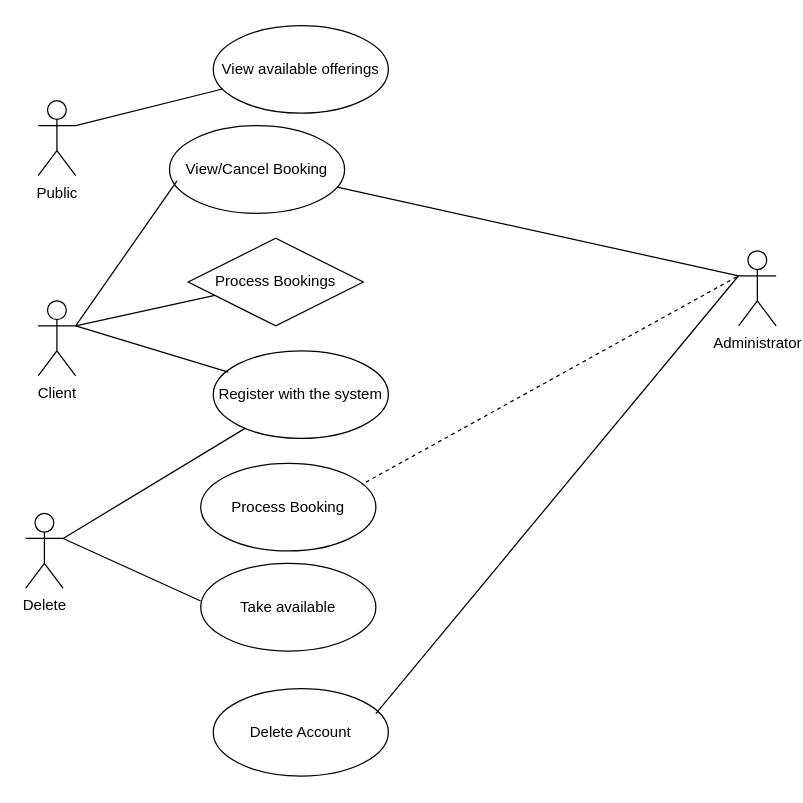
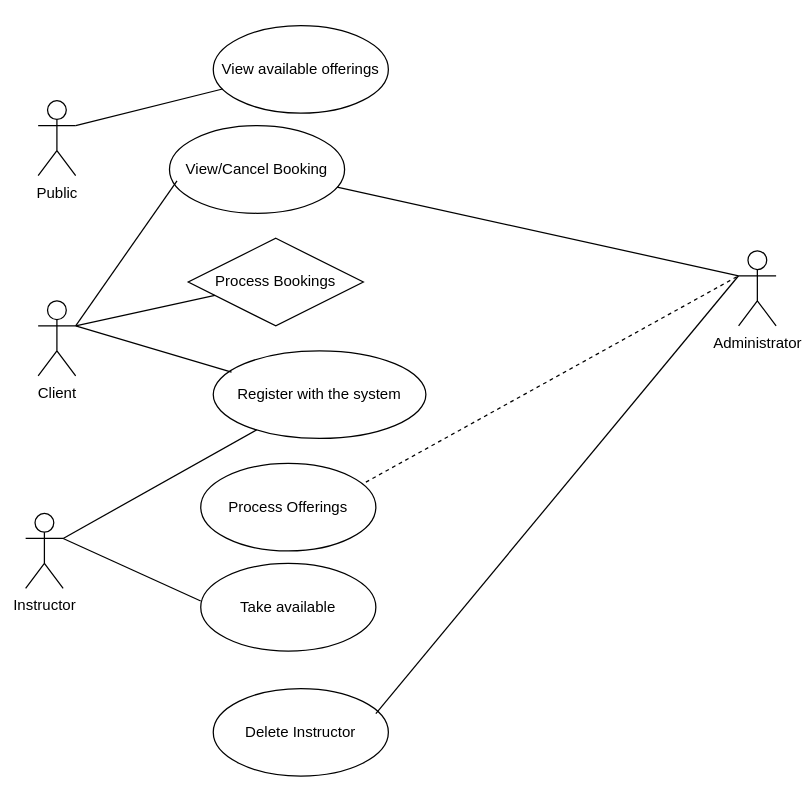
(301, 394) -> (319, 394)
(288, 507) -> (288, 507)
(45, 606) -> (45, 606)
(301, 732) -> (301, 732)
